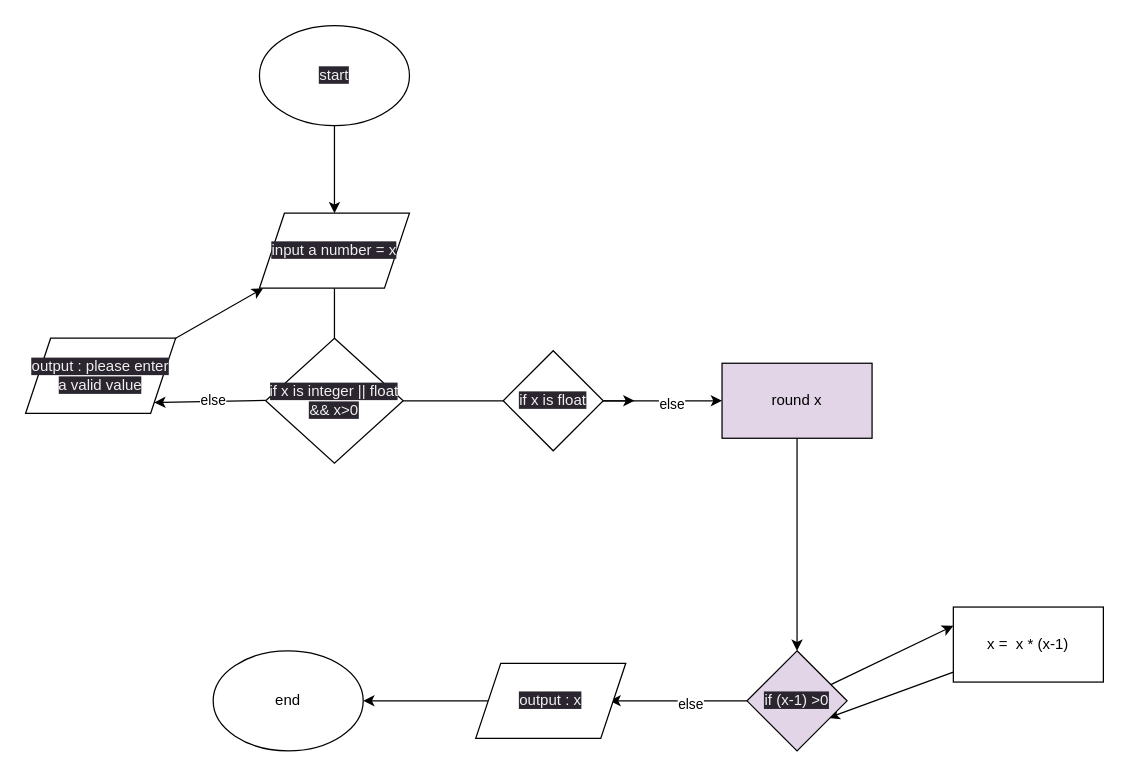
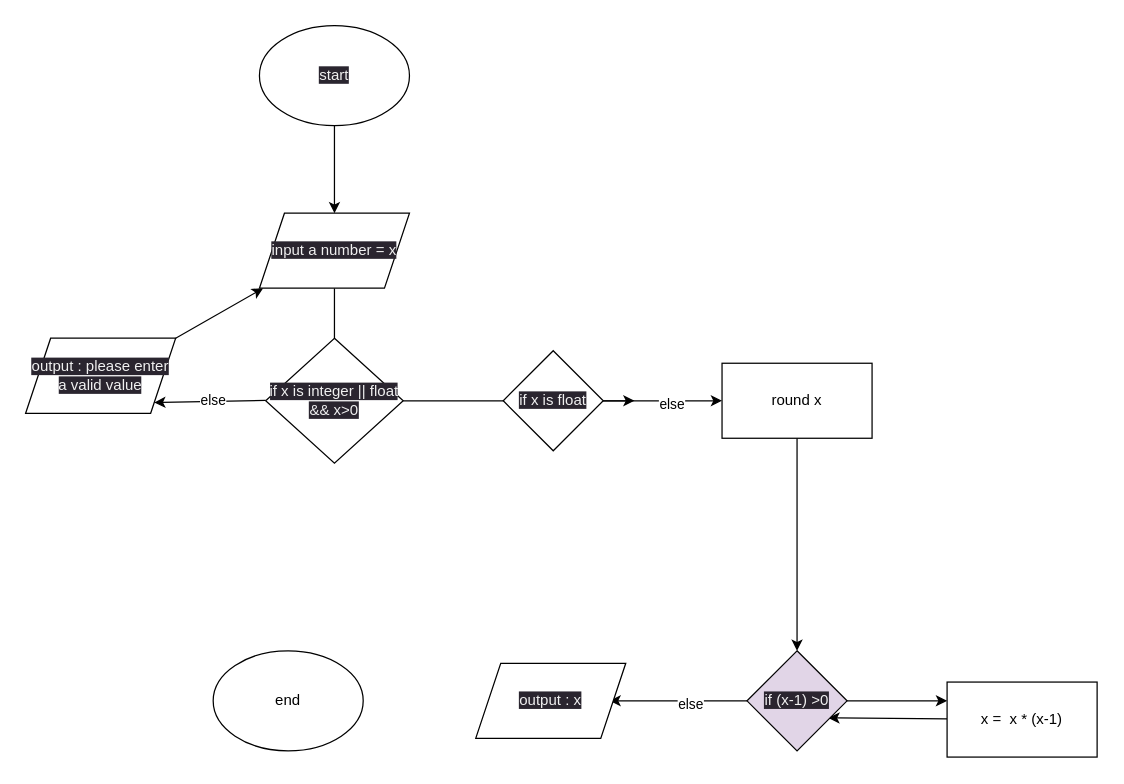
(797, 401) -> (797, 401)
(1028, 644) -> (1022, 719)
(430, 701) -> none
